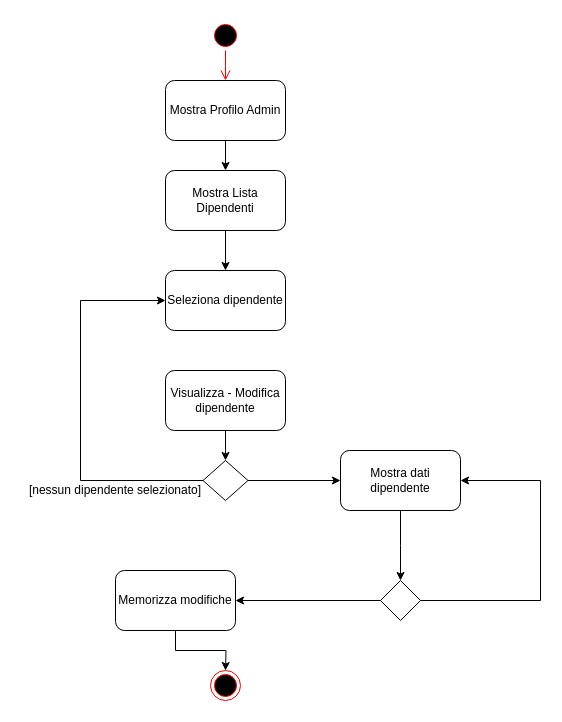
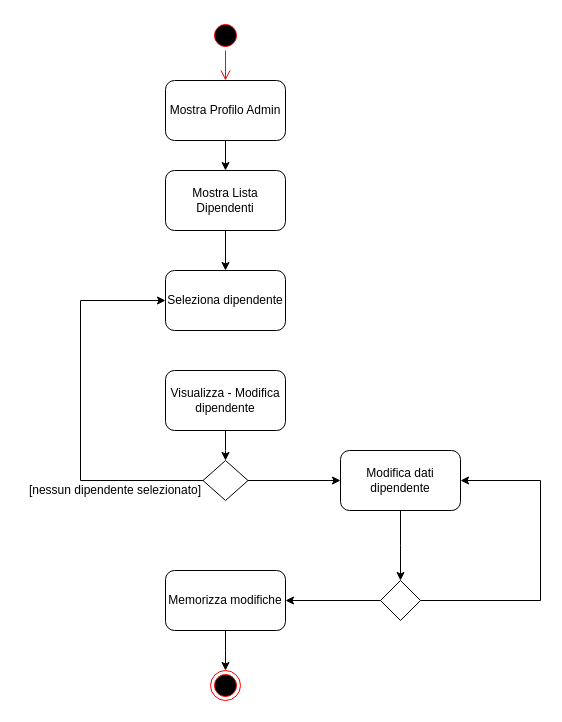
(401, 481) -> (401, 481)
(176, 601) -> (226, 601)
